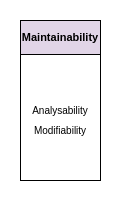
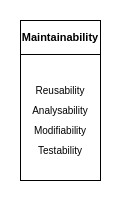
(61, 38) -> (61, 38)
none -> (61, 91)
none -> (61, 151)
